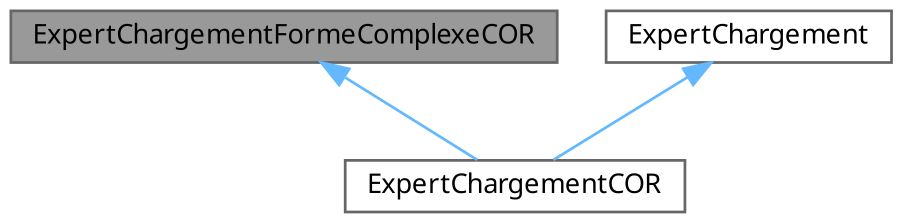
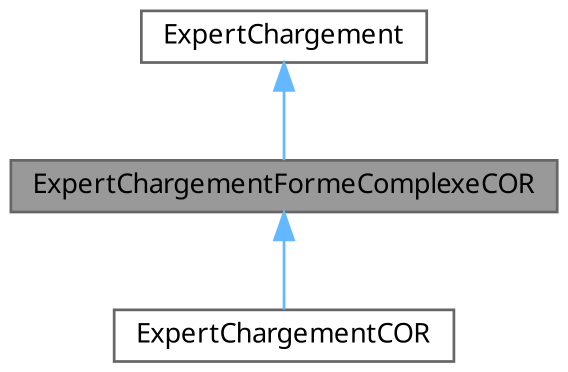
(621, 118) -> (284, 125)
